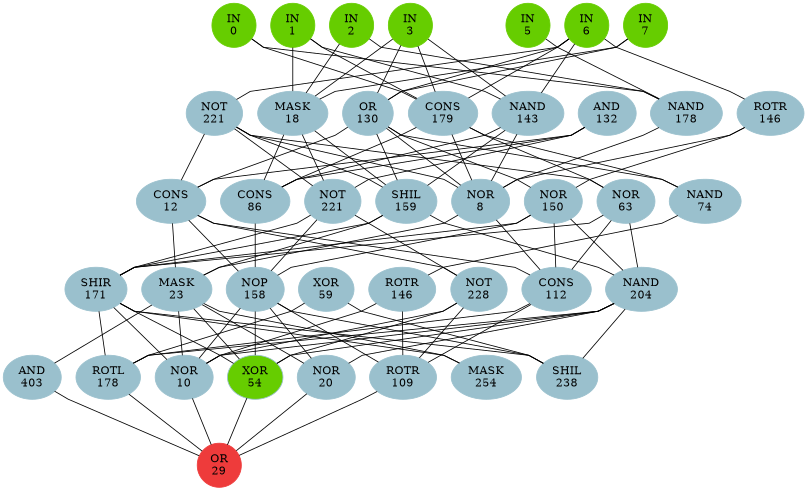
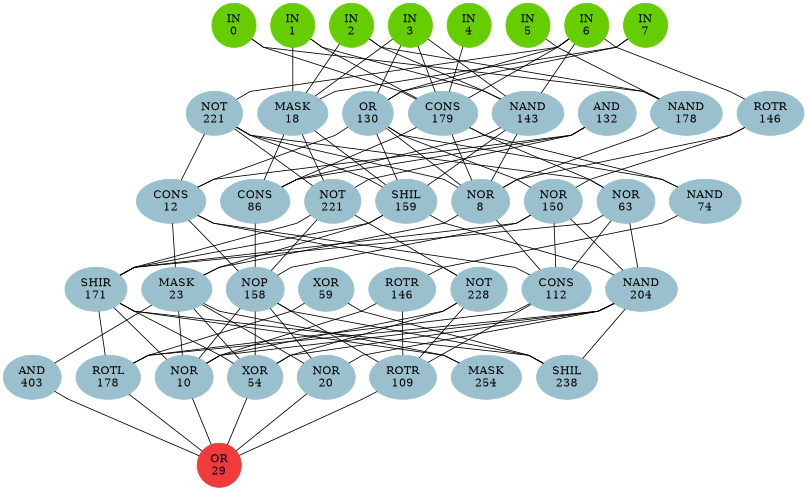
none -> (469, 25)
none -> (408, 59)
(255, 377) -> (255, 377)
